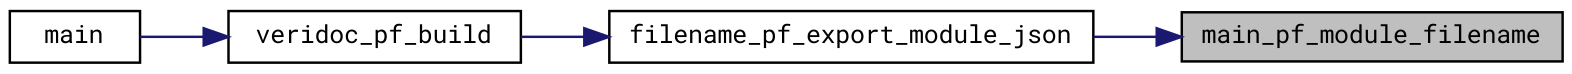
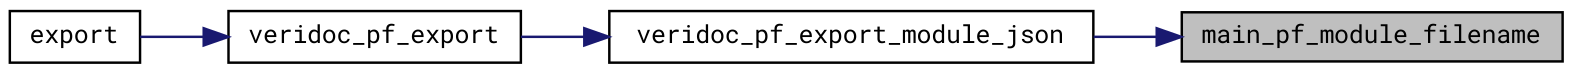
(75, 37) -> (75, 37)
(375, 37) -> (375, 37)
(851, 37) -> (851, 37)
